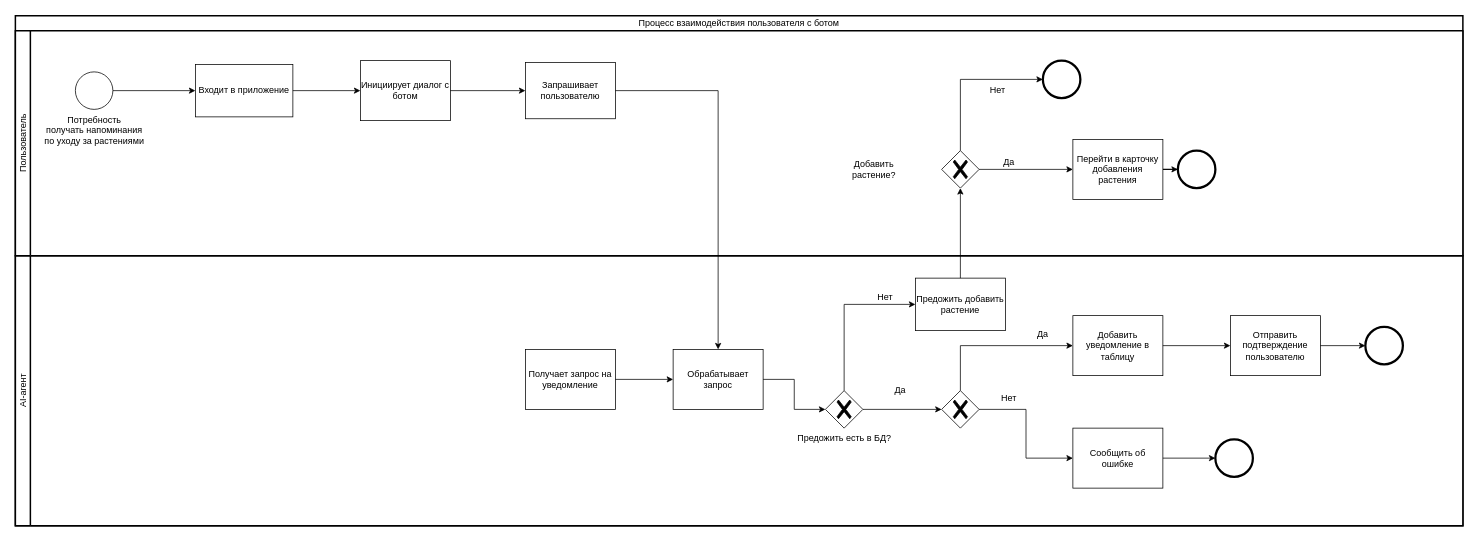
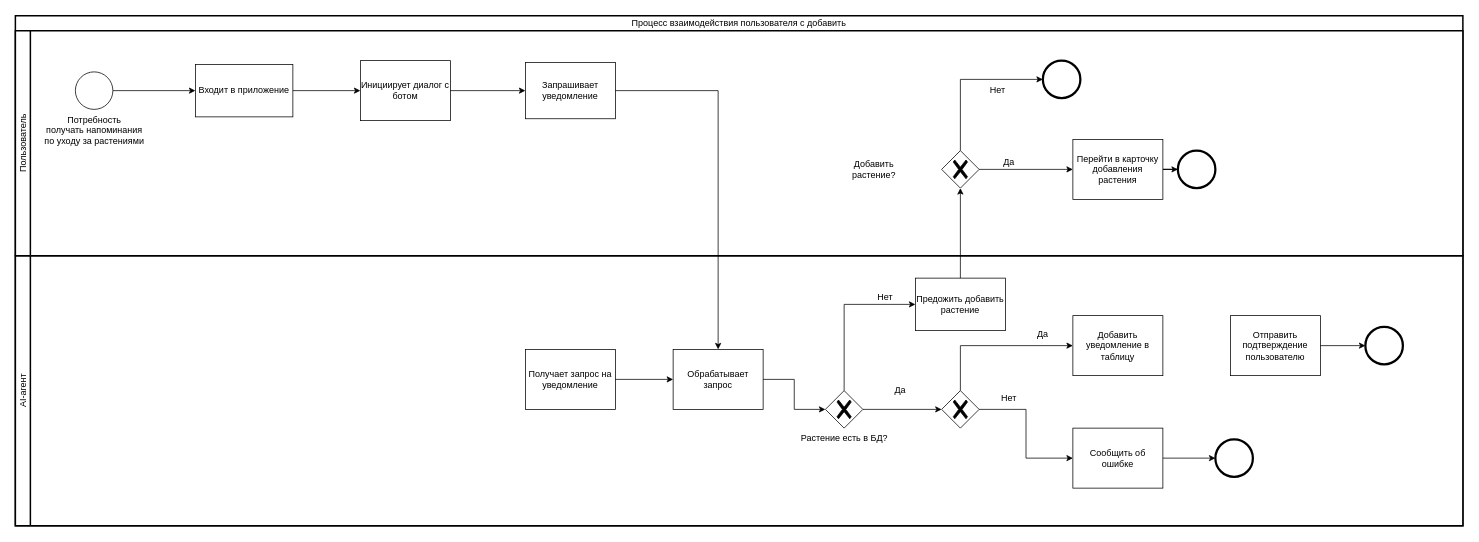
(739, 23) -> (739, 23)
(570, 90) -> (570, 90)
(1194, 345) -> none
(845, 439) -> (845, 439)
